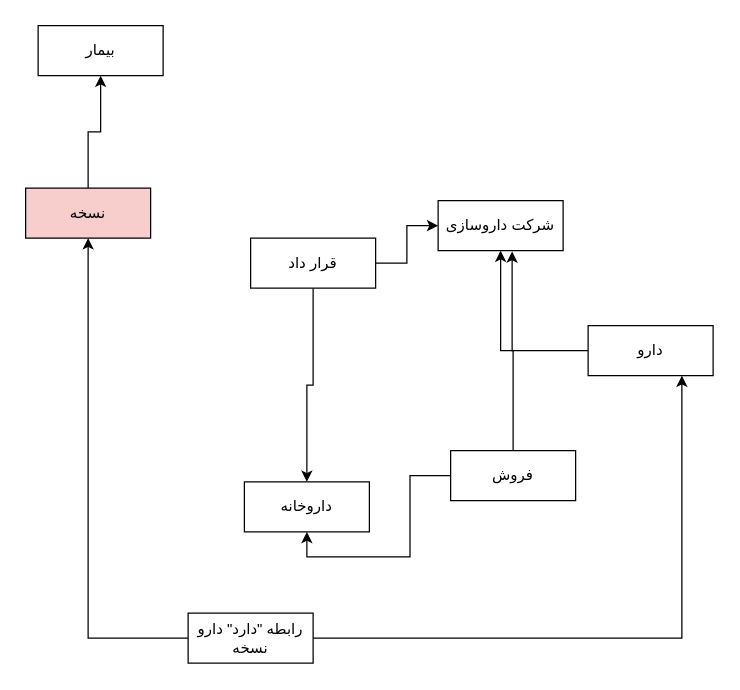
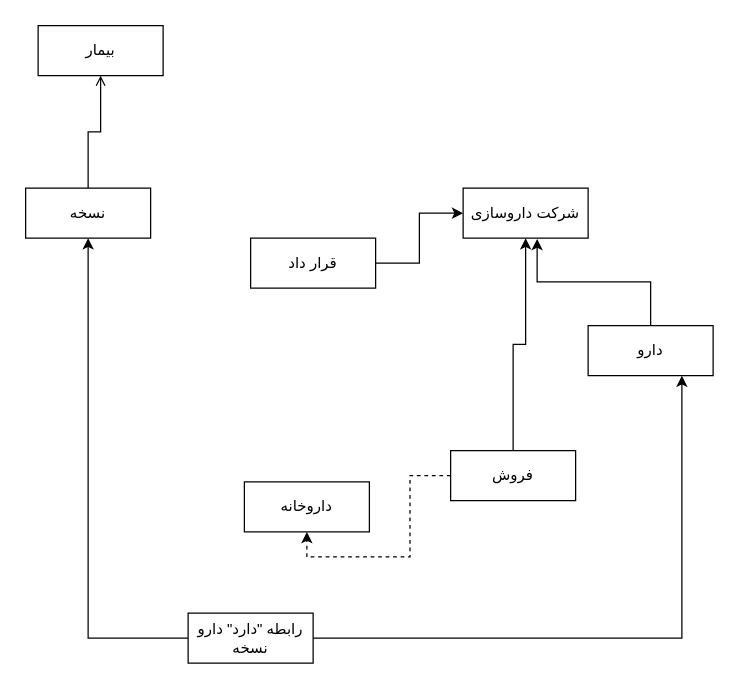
(101, 86) -> (101, 82)
(88, 213) -> (88, 213)
(501, 226) -> (526, 213)
(313, 384) -> none
(409, 557) -> (409, 557)
